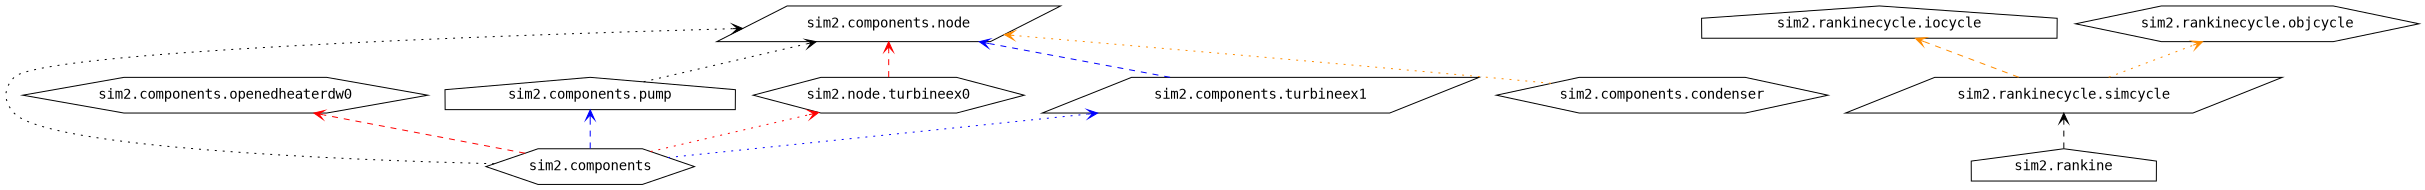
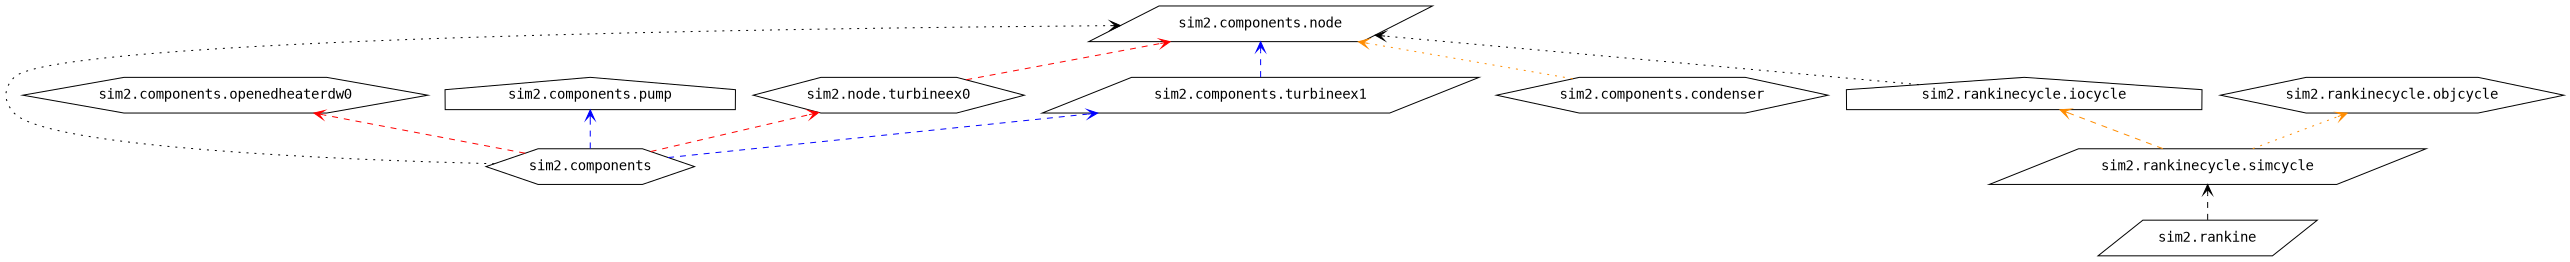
(725, 63) -> (1652, 60)
(730, 133) -> (730, 133)
(878, 136) -> (878, 136)
(2064, 167) -> (2208, 238)
